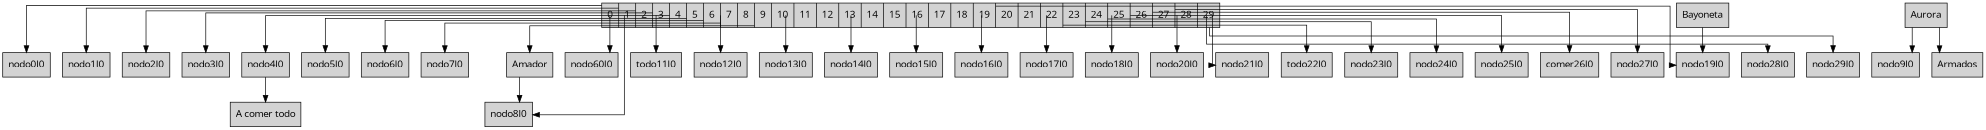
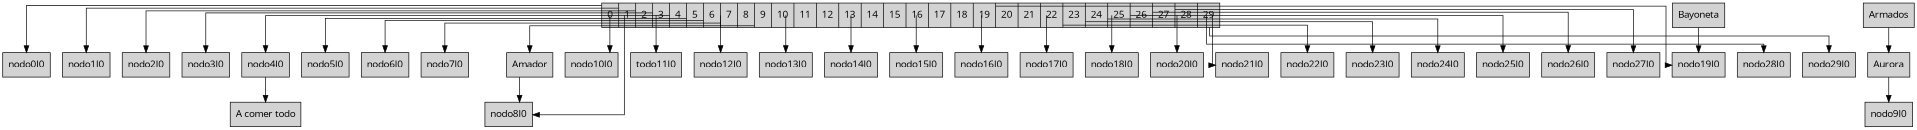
(1940, 37) -> (1889, 37)
(592, 65) -> (592, 65)
(1307, 65) -> (1307, 65)
(1570, 65) -> (1568, 65)
